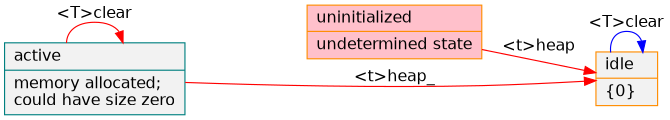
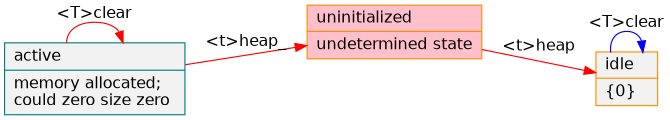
(385, 86) -> (240, 56)
(95, 100) -> (92, 100)
